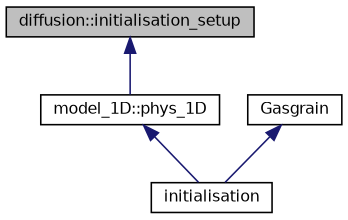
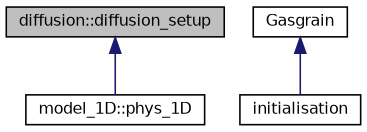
(130, 22) -> (115, 22)
(177, 160) -> none
